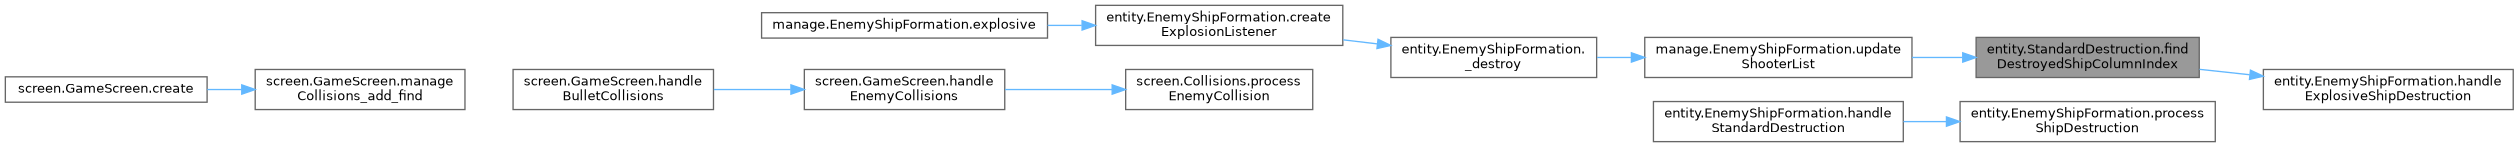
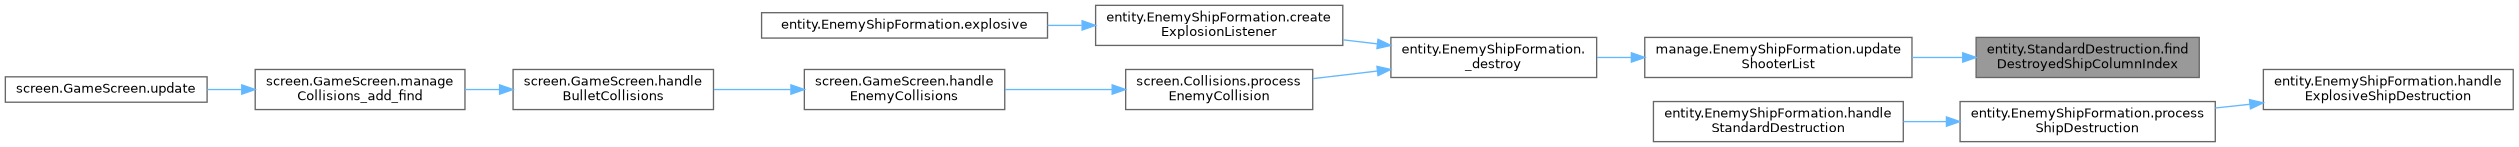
(905, 25) -> (905, 25)
(2225, 72) -> (2233, 106)
none -> (1345, 75)
(106, 90) -> (106, 90)
none -> (482, 90)
